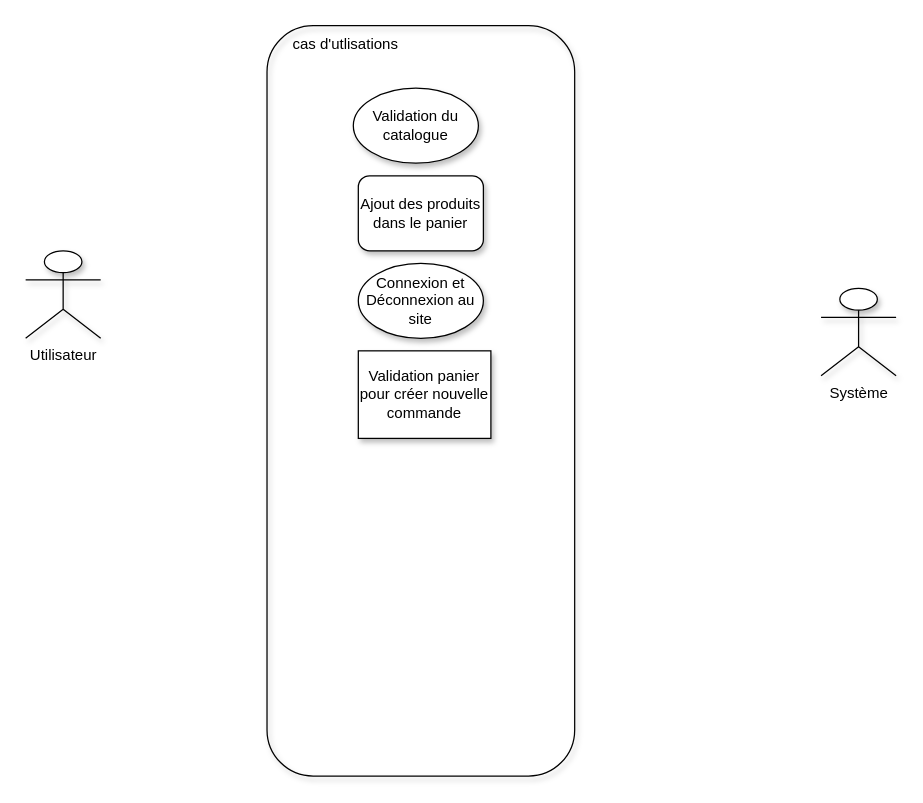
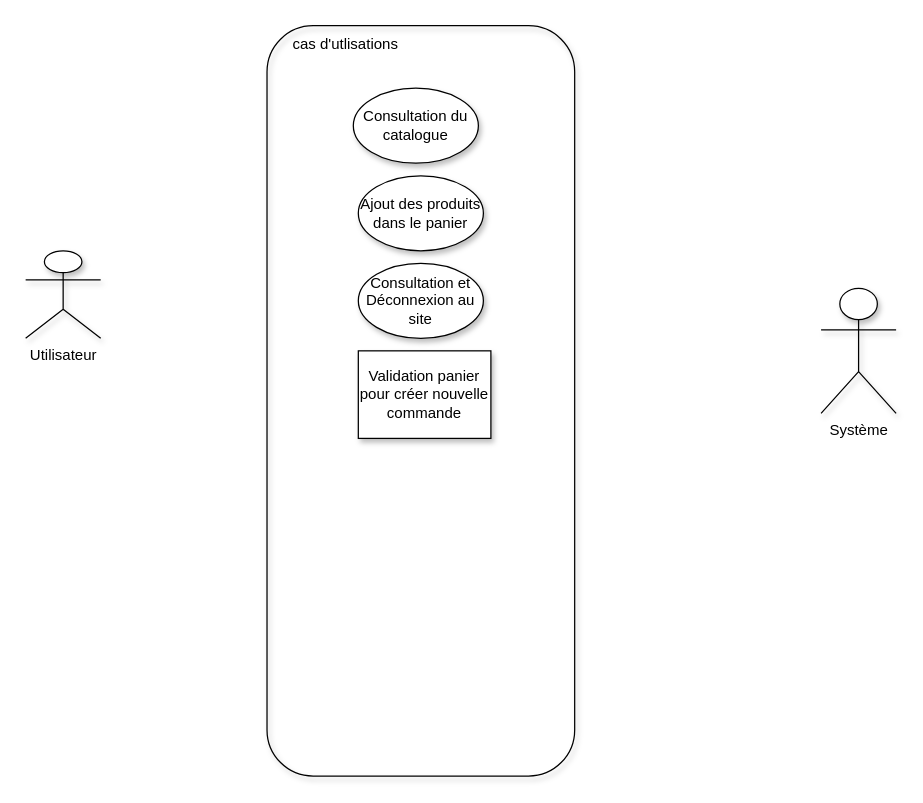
(416, 126) -> (416, 126)
(421, 213) -> (421, 213)
(421, 301) -> (421, 301)
(858, 332) -> (858, 351)
